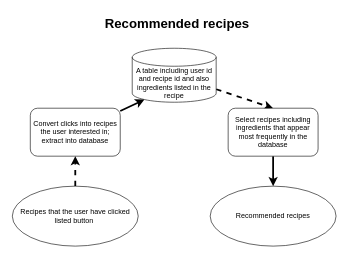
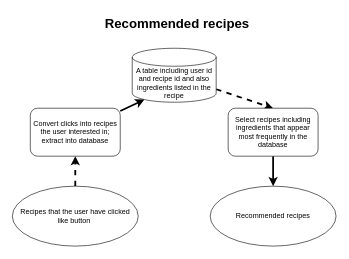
(75, 216) -> (75, 216)
